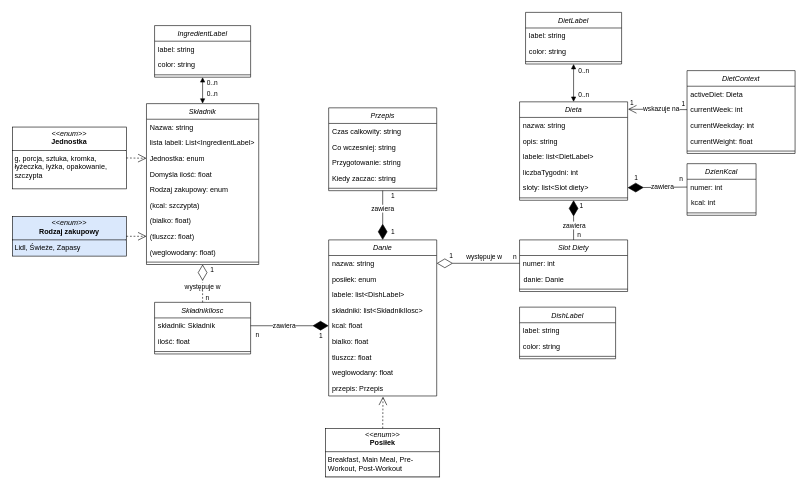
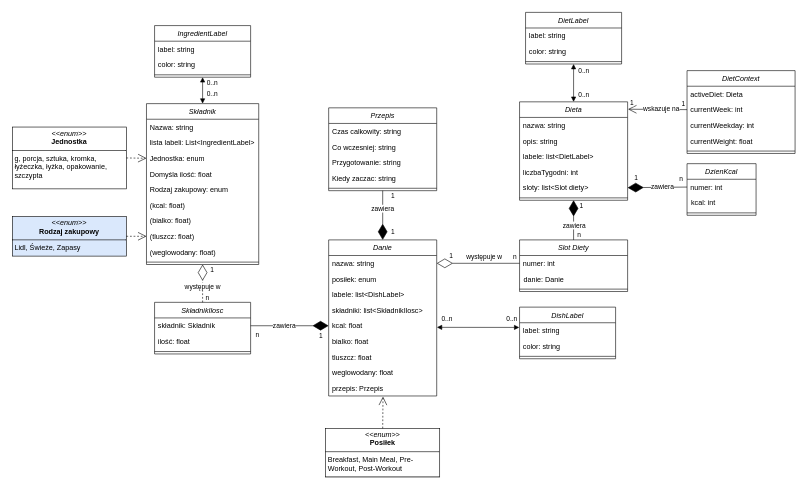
(179, 205) -> (172, 205)
none -> (478, 327)
